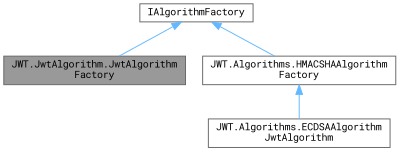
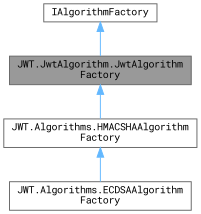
(247, 41) -> (100, 107)
(299, 133) -> (100, 196)
